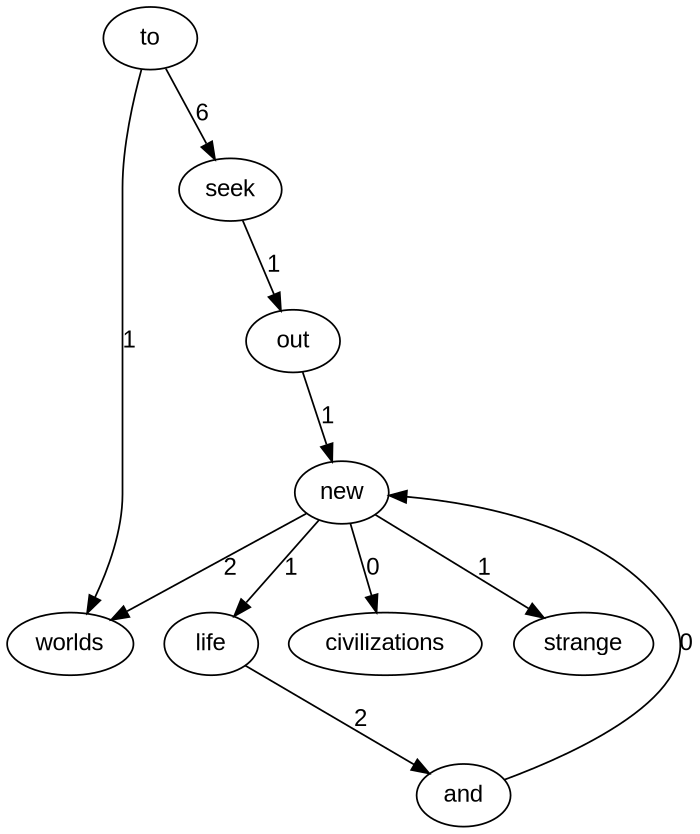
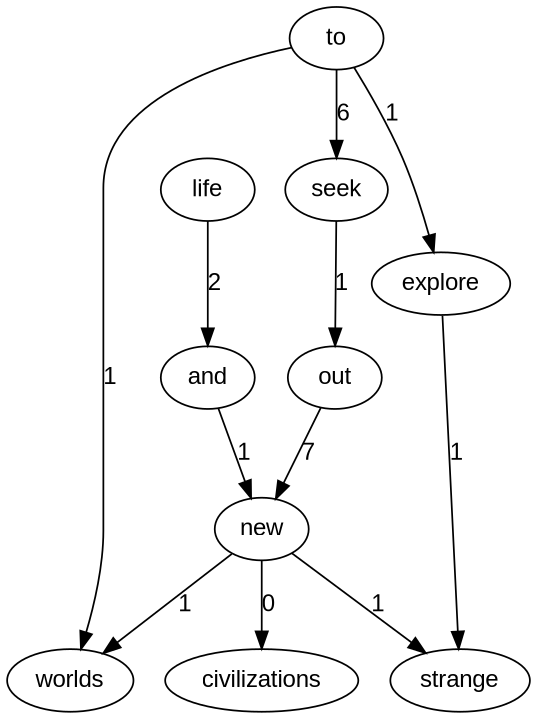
none -> (441, 284)
(328, 417) -> (309, 453)
(283, 561) -> none
(230, 568) -> (185, 605)
(686, 644) -> (244, 453)
